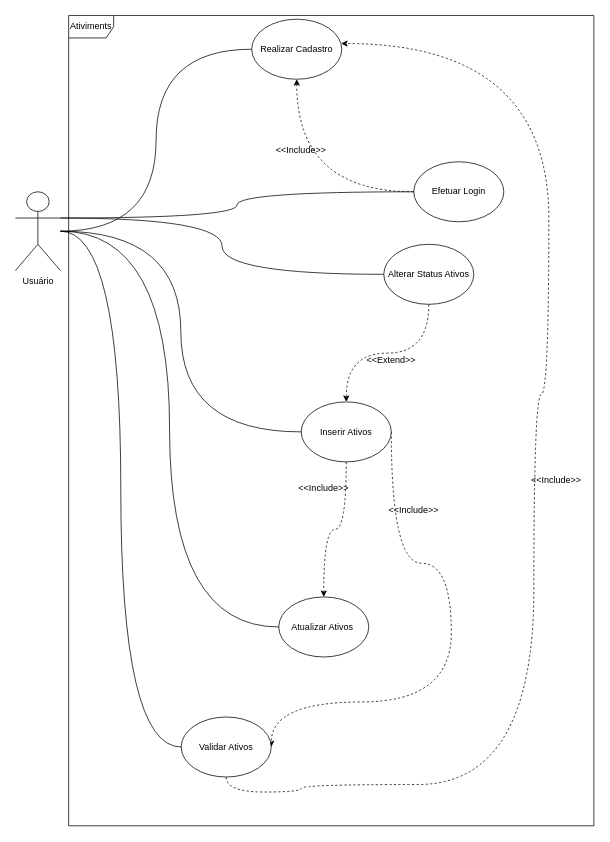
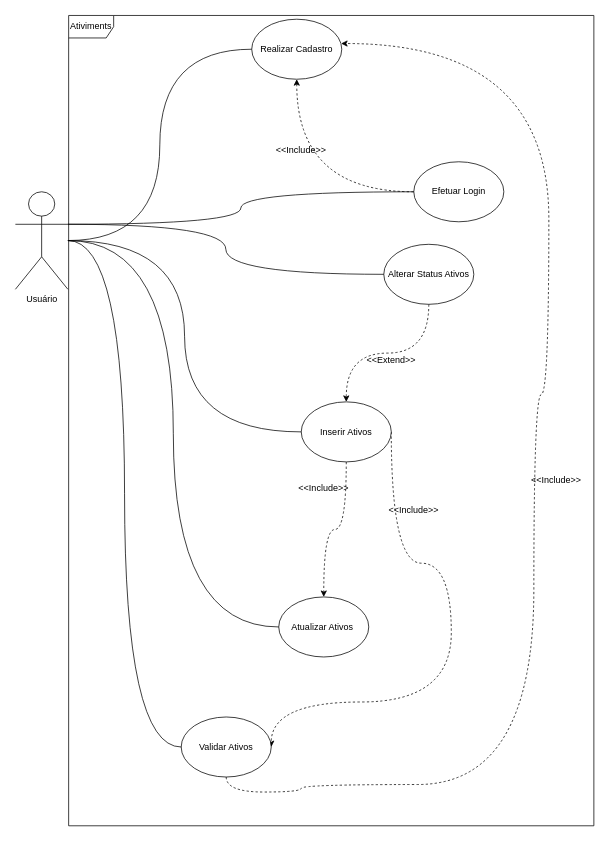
(38, 231) -> (42, 240)
